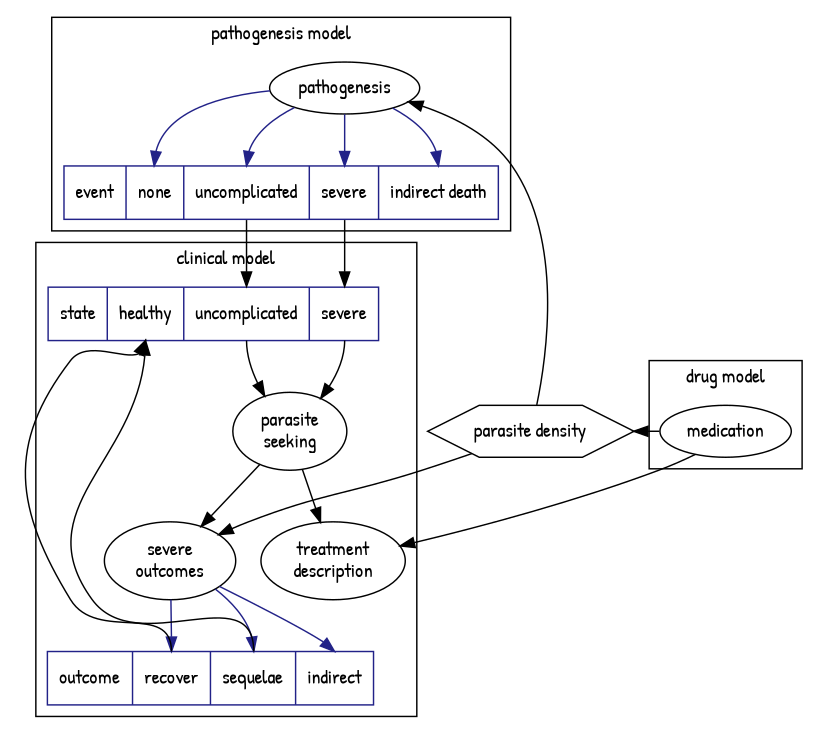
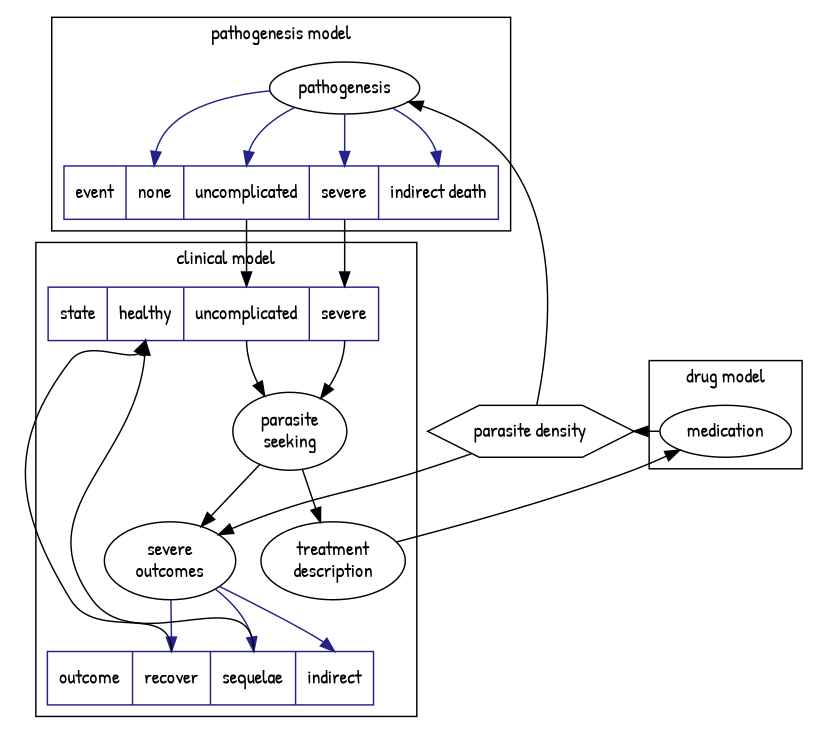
(557, 504) -> (533, 504)
